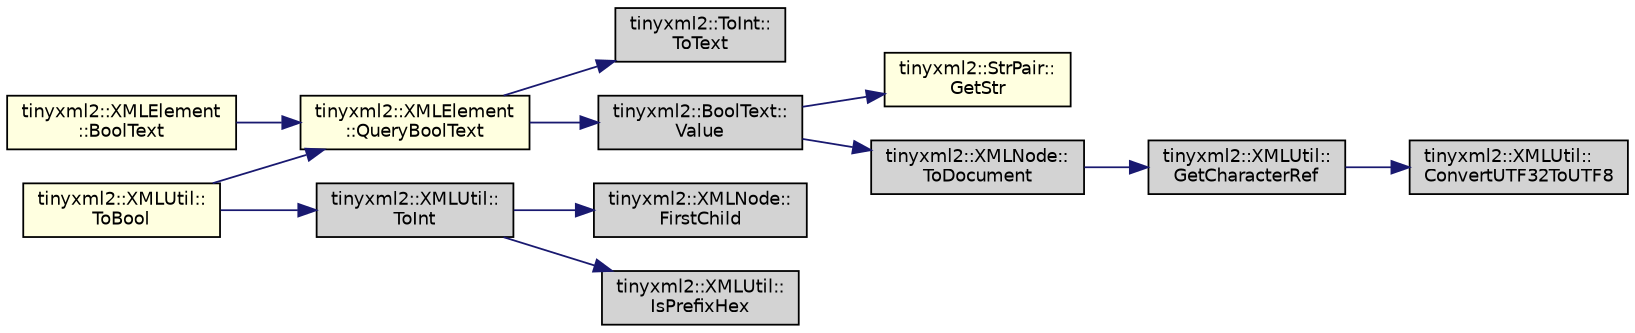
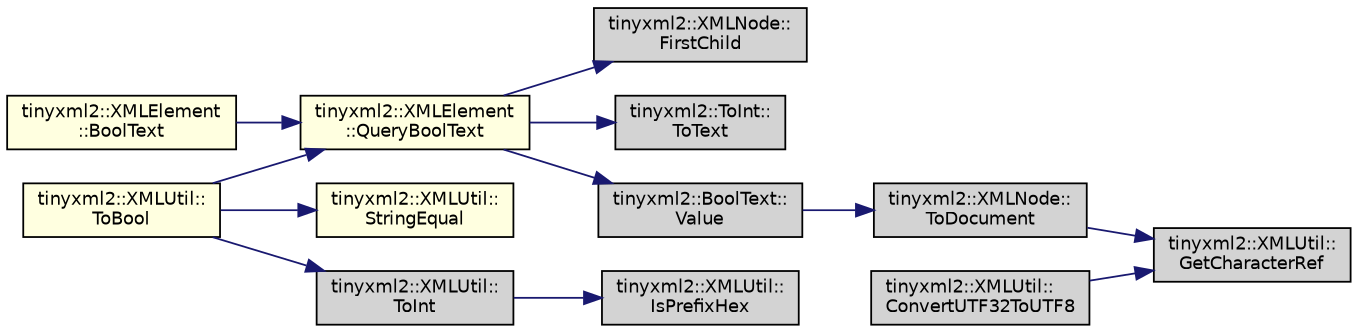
(978, 80) -> none
(1368, 167) -> (1112, 277)
none -> (415, 210)
(545, 210) -> (549, 81)
